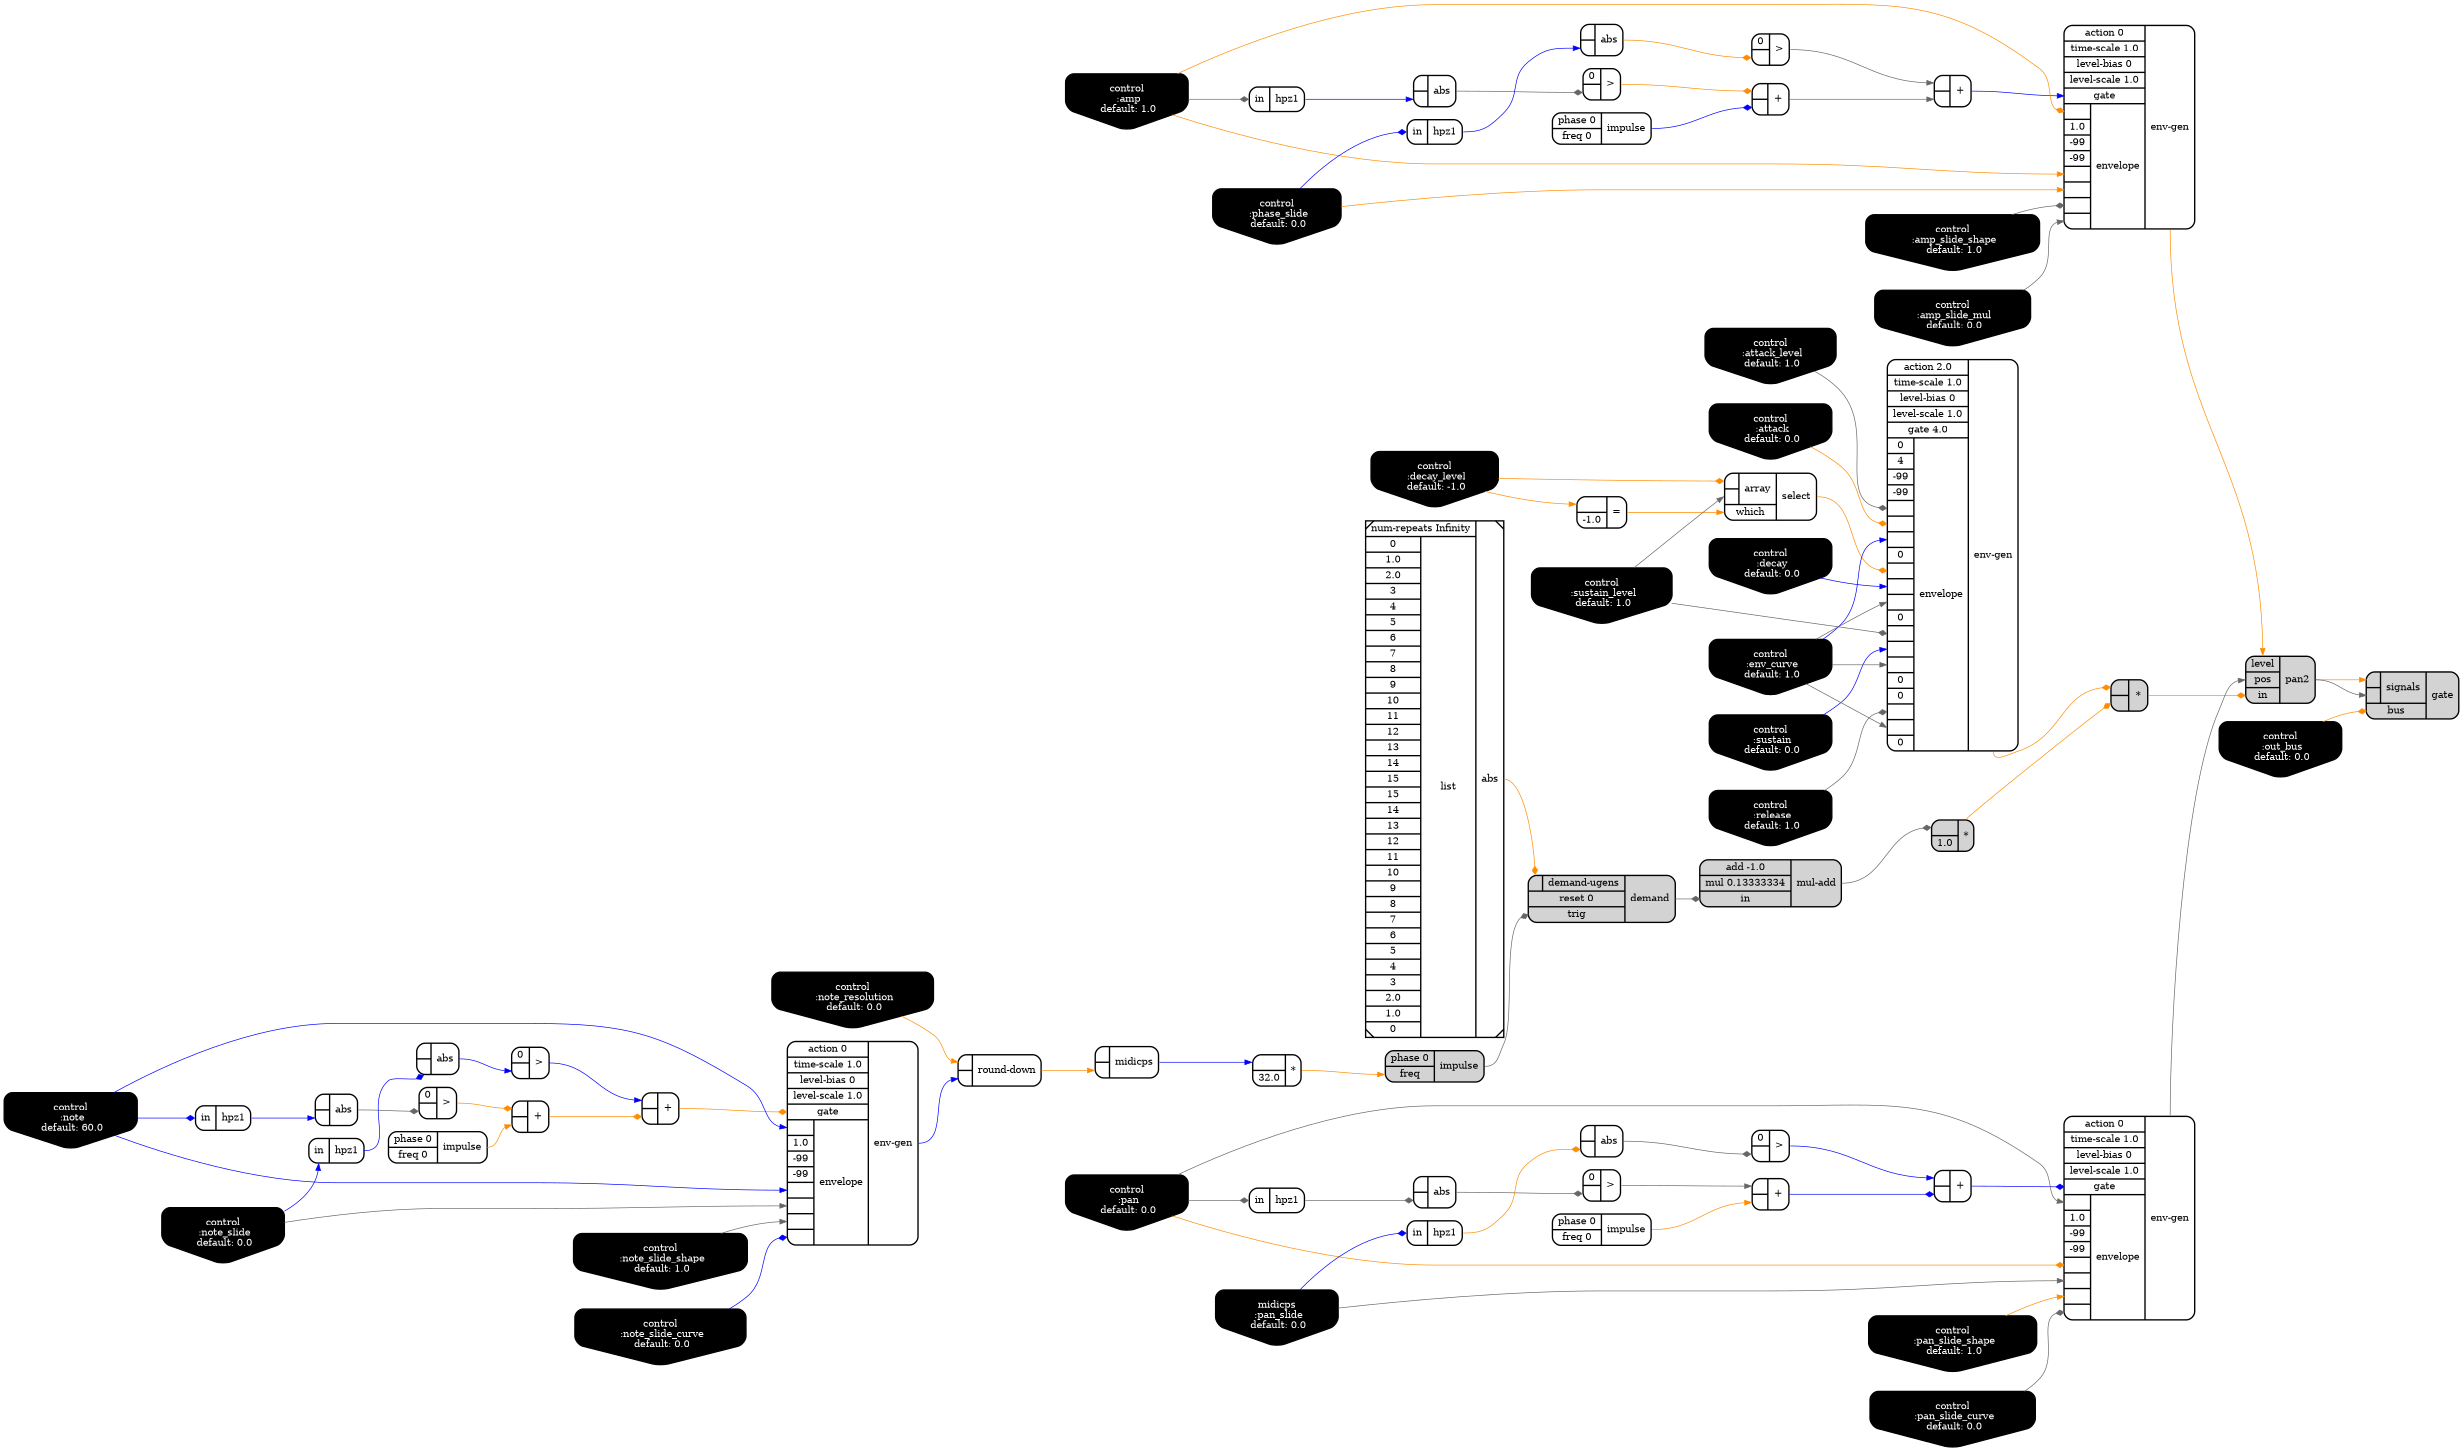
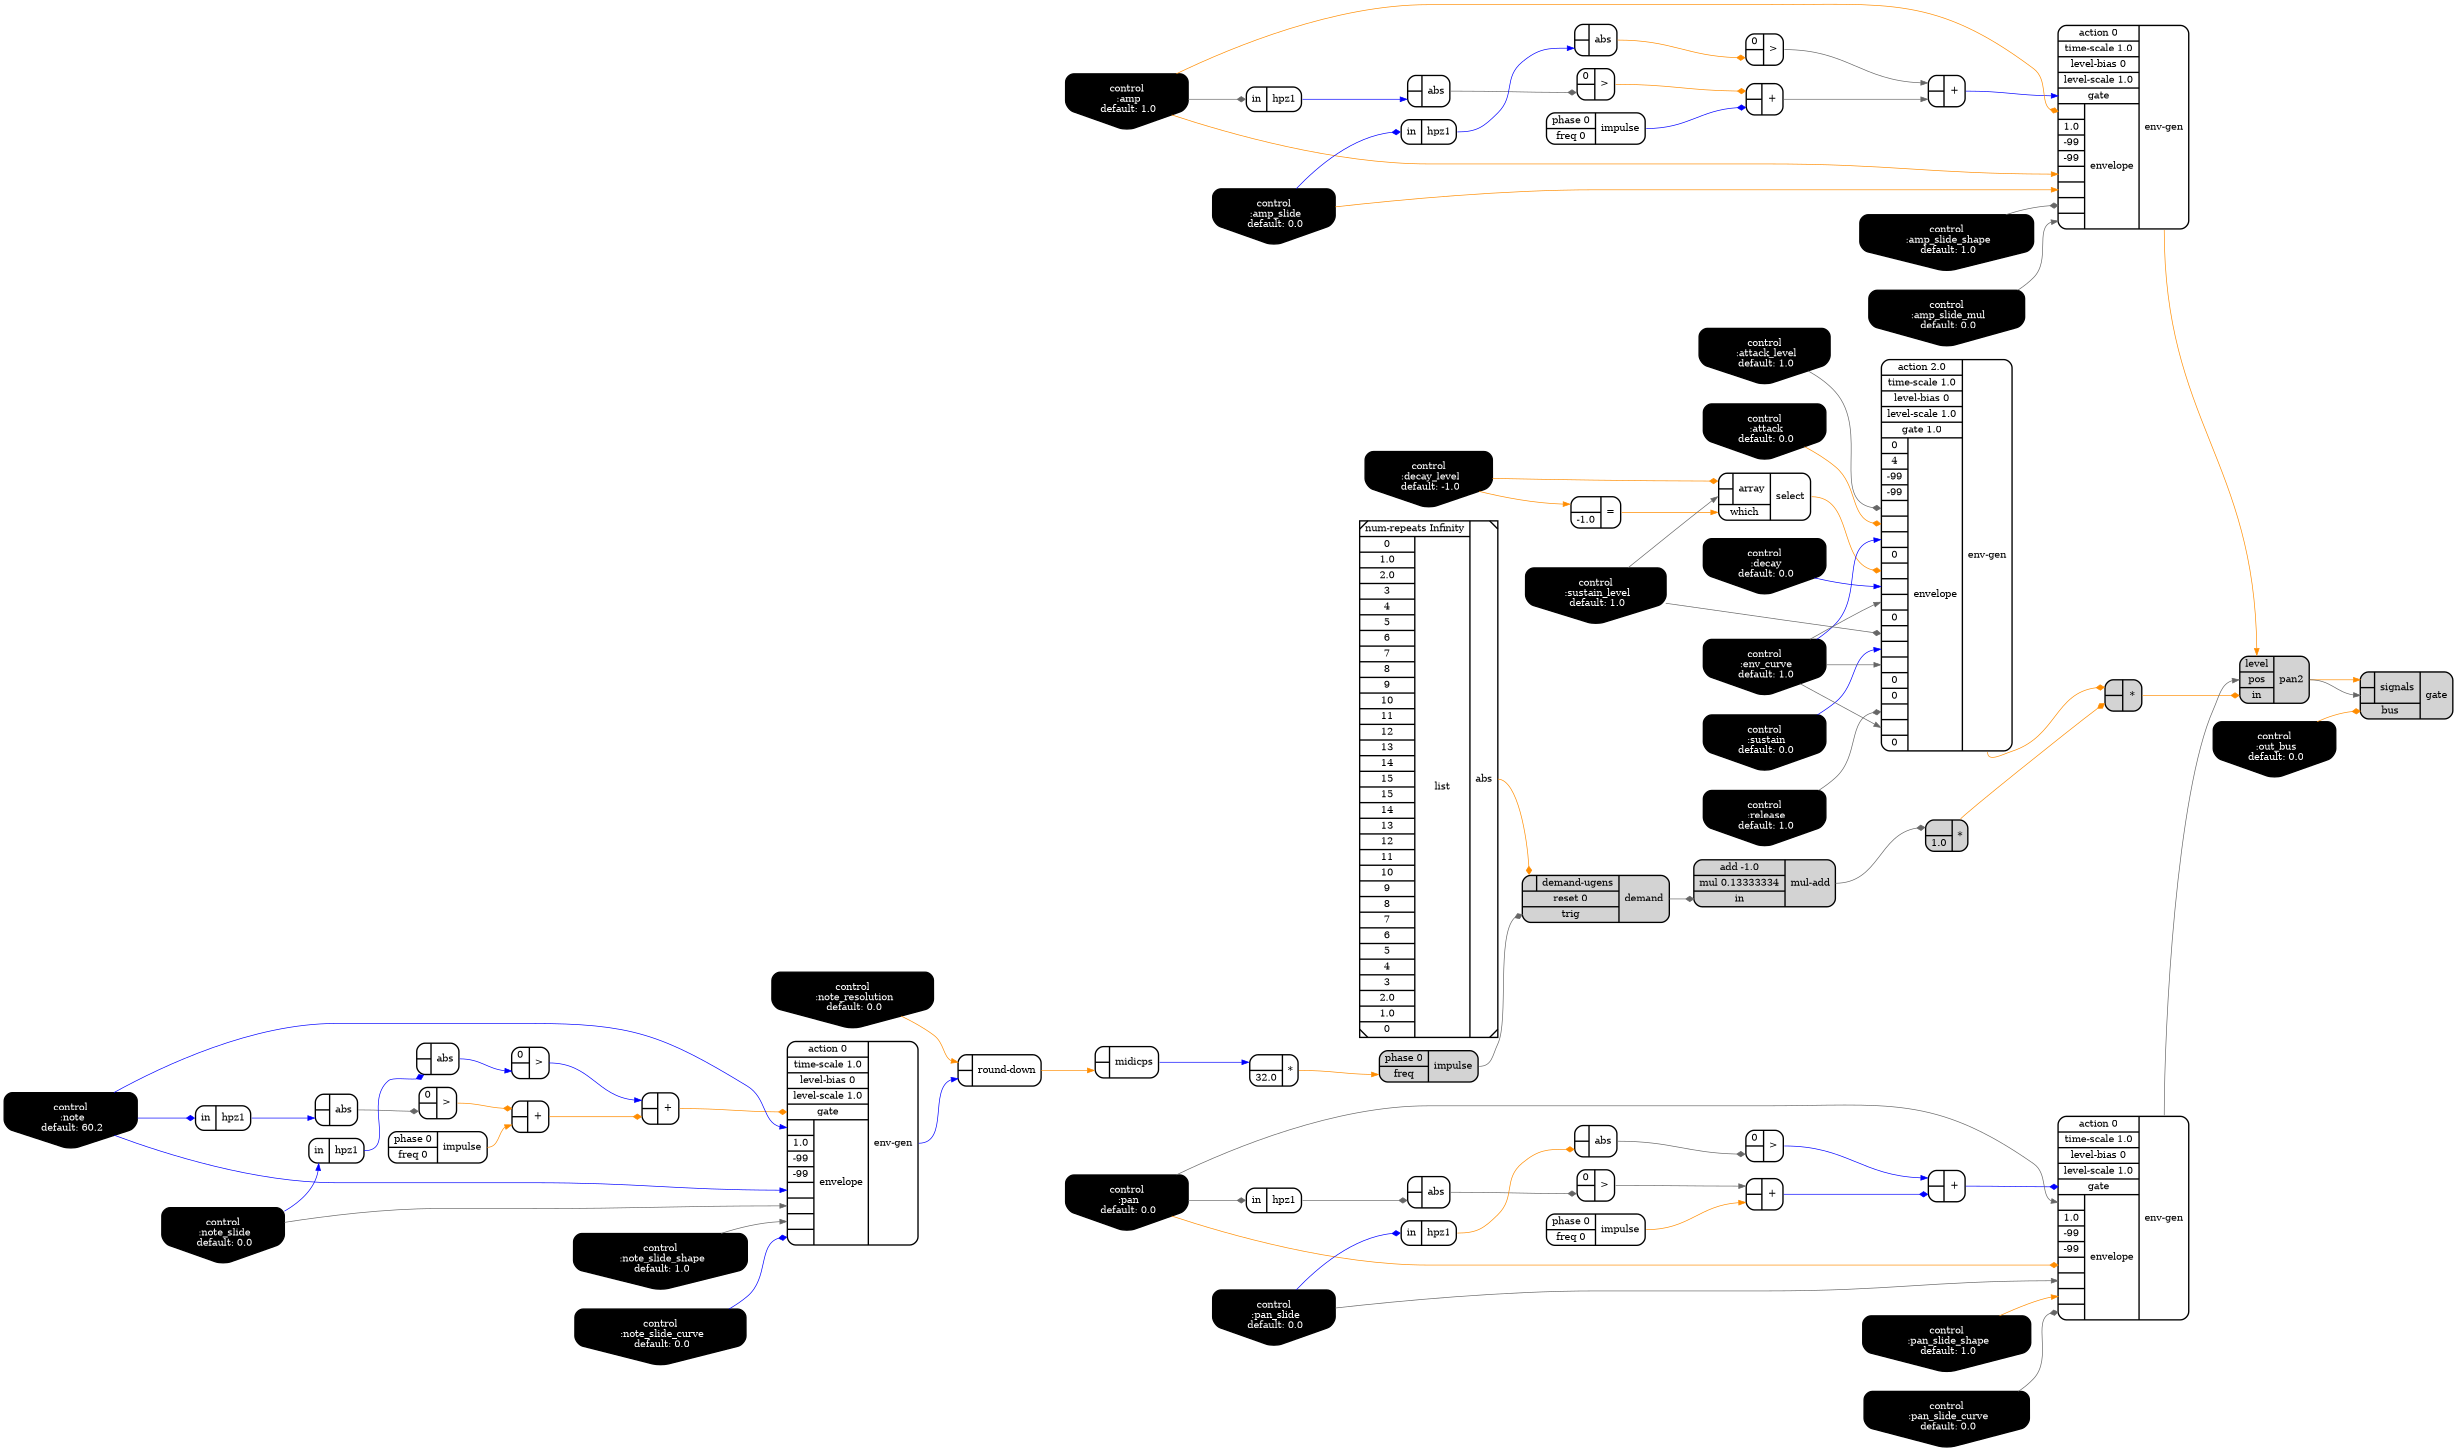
(1277, 214) -> (1274, 214)
(1928, 430) -> (1922, 430)
(71, 1118) -> (71, 1118)
(1277, 1315) -> (1274, 1315)
